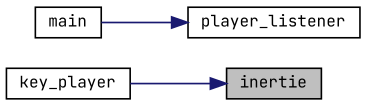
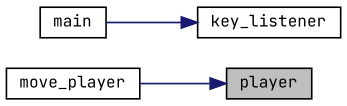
(274, 22) -> (269, 22)
(68, 84) -> (73, 84)
(274, 84) -> (269, 84)
